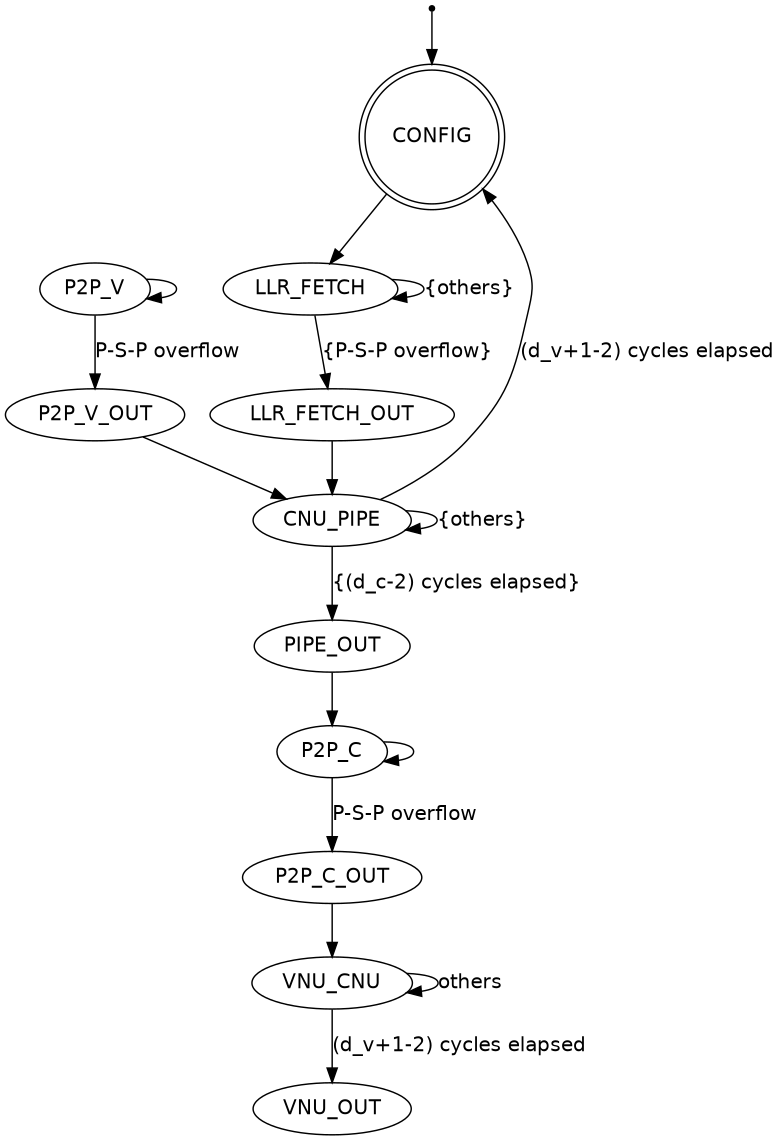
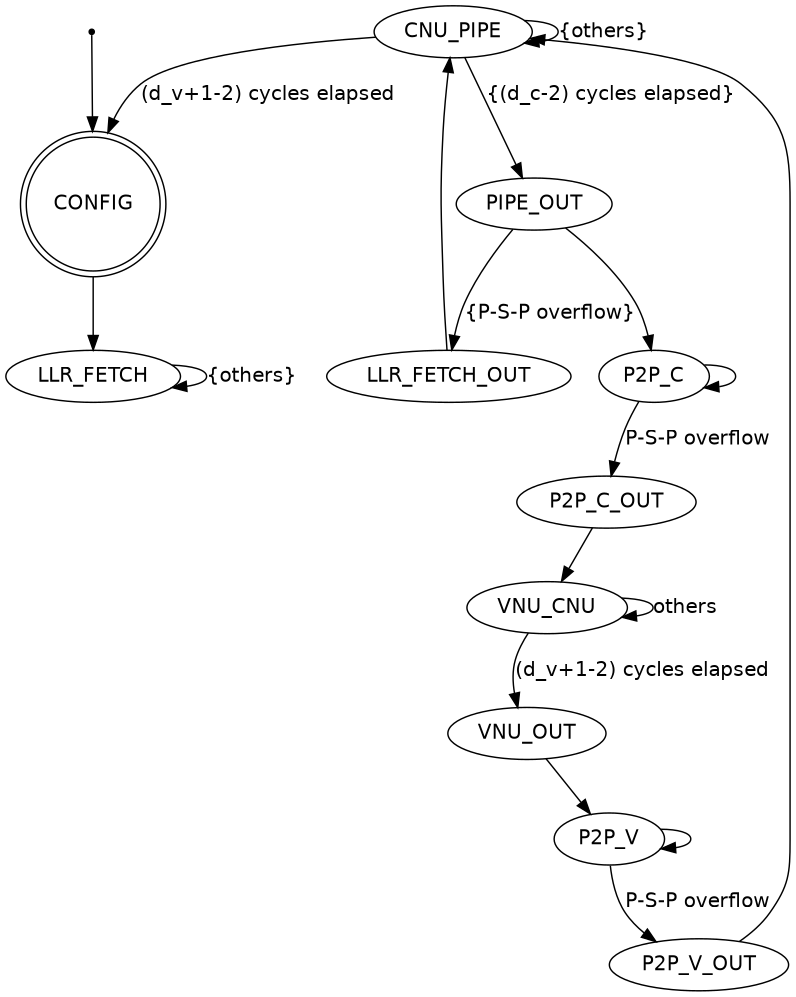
(320, 345) -> (477, 279)
none -> (564, 781)
